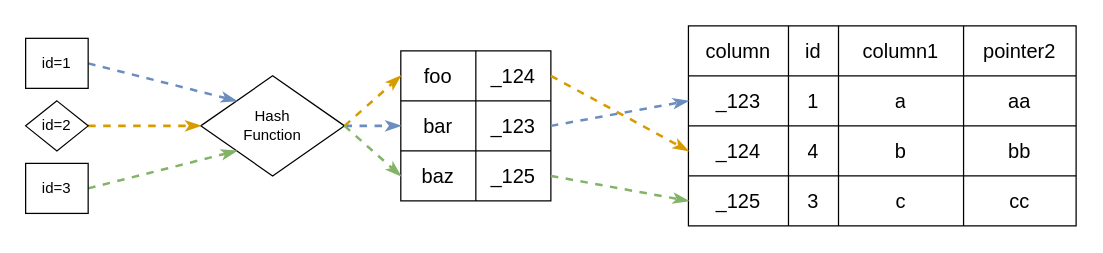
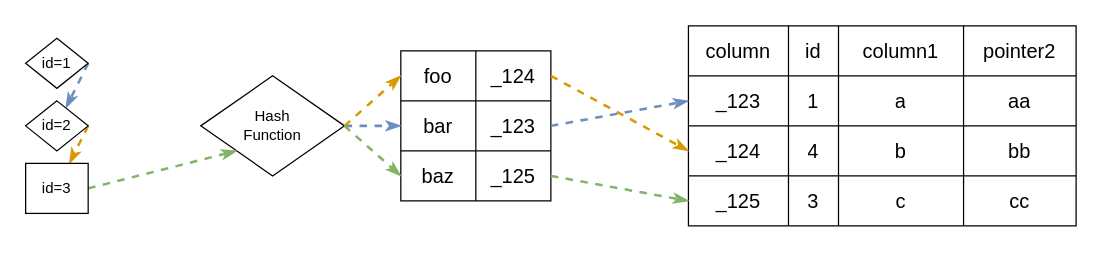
(57, 63) -> (57, 63)
(159, 81) -> (79, 80)
(139, 126) -> (81, 139)
